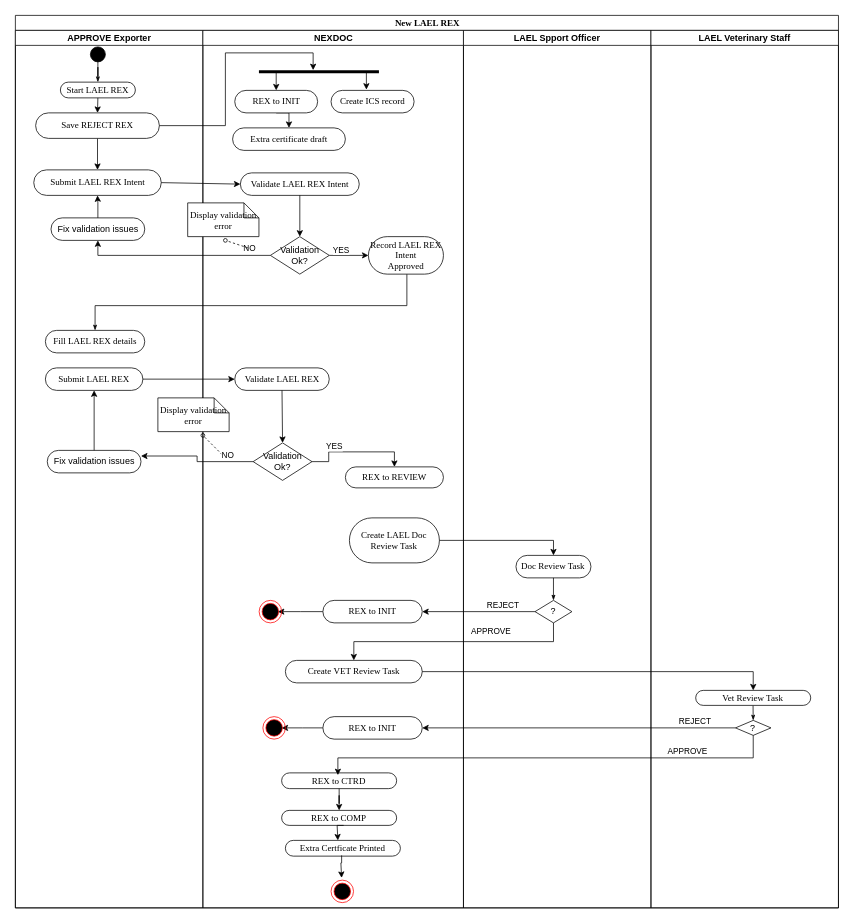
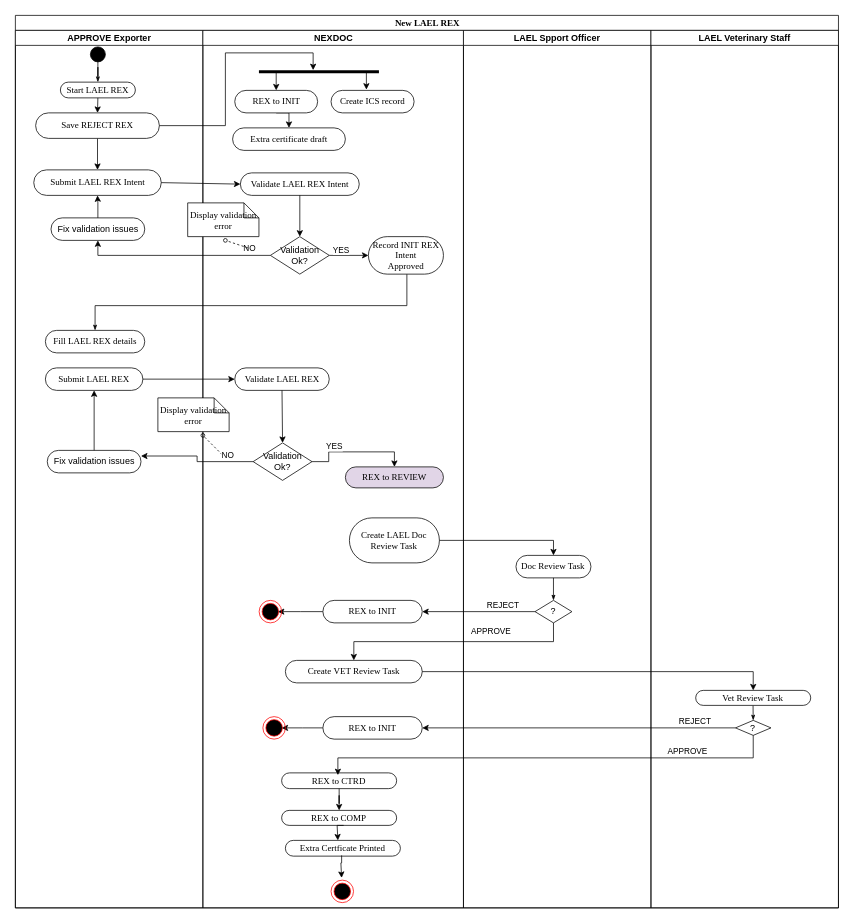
(406, 255) -> (406, 255)
(394, 477) -> (394, 477)
